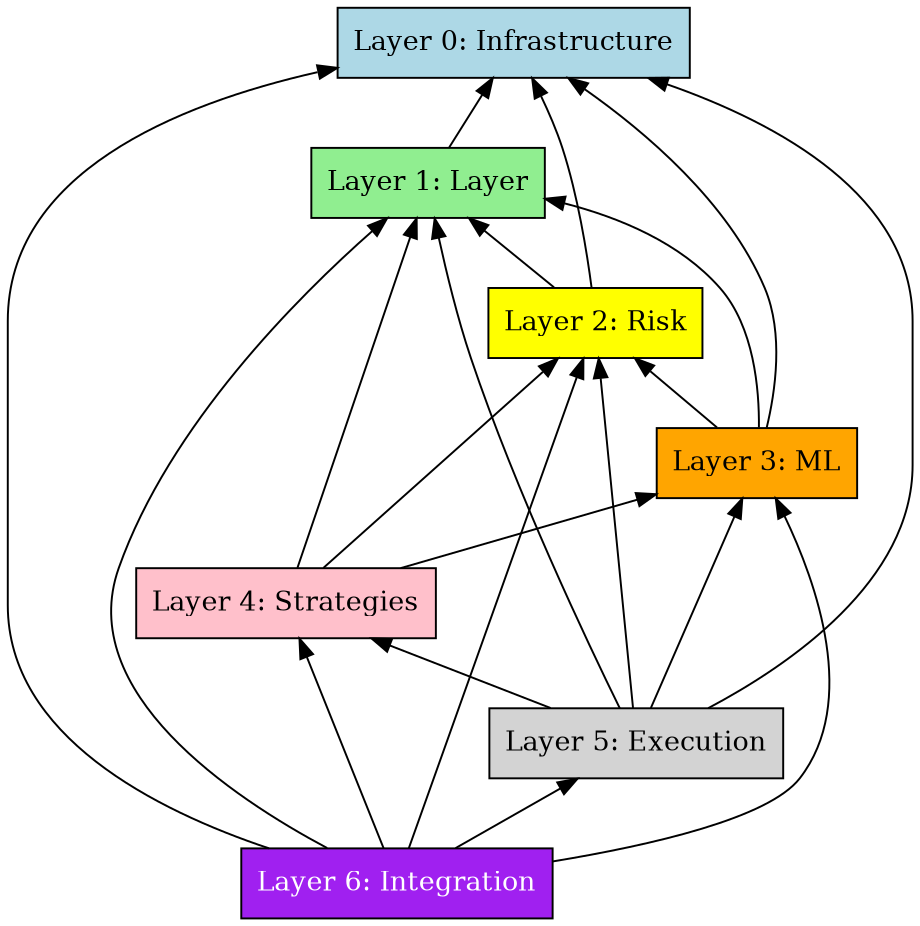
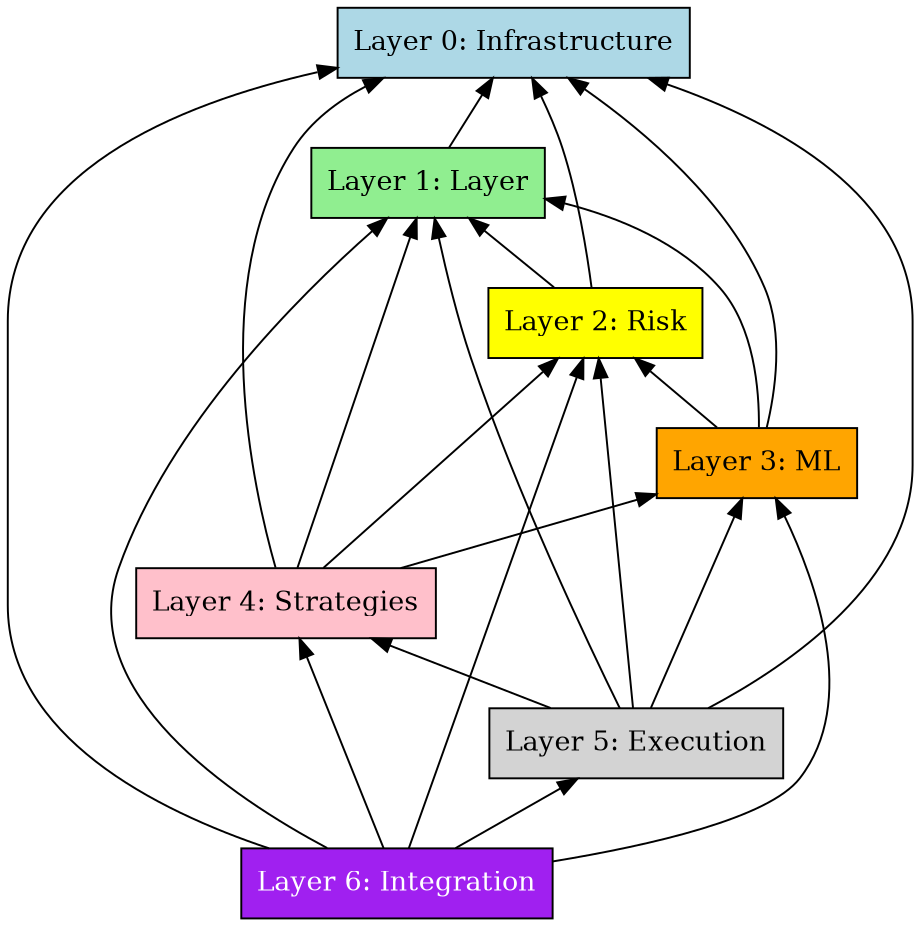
none -> (245, 307)
